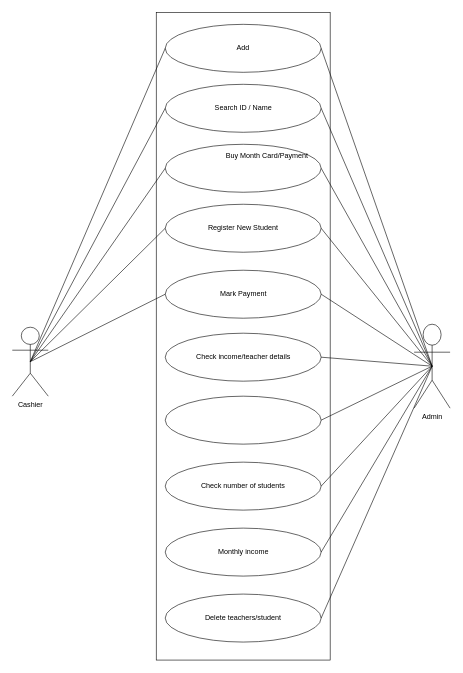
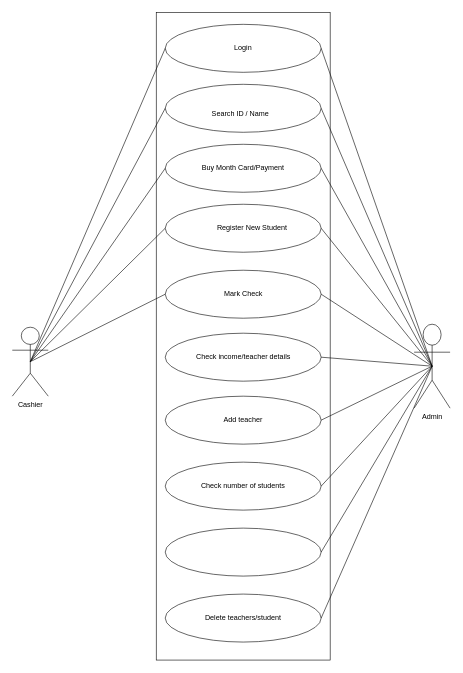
(243, 48) -> (243, 48)
(243, 108) -> (240, 114)
(267, 156) -> (243, 168)
(243, 228) -> (252, 228)
(244, 294) -> (244, 294)
none -> (243, 420)
(243, 552) -> none
